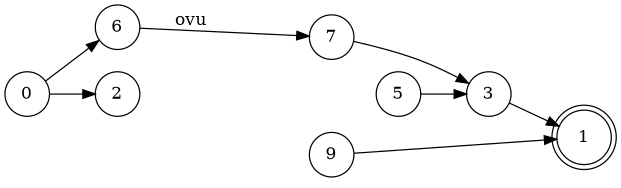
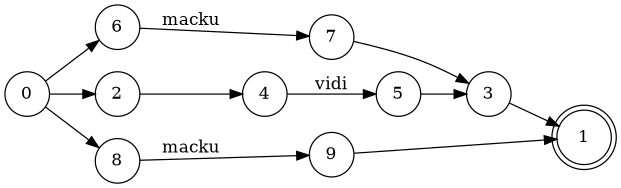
(191, 20) -> (191, 20)
none -> (265, 94)
none -> (118, 161)
